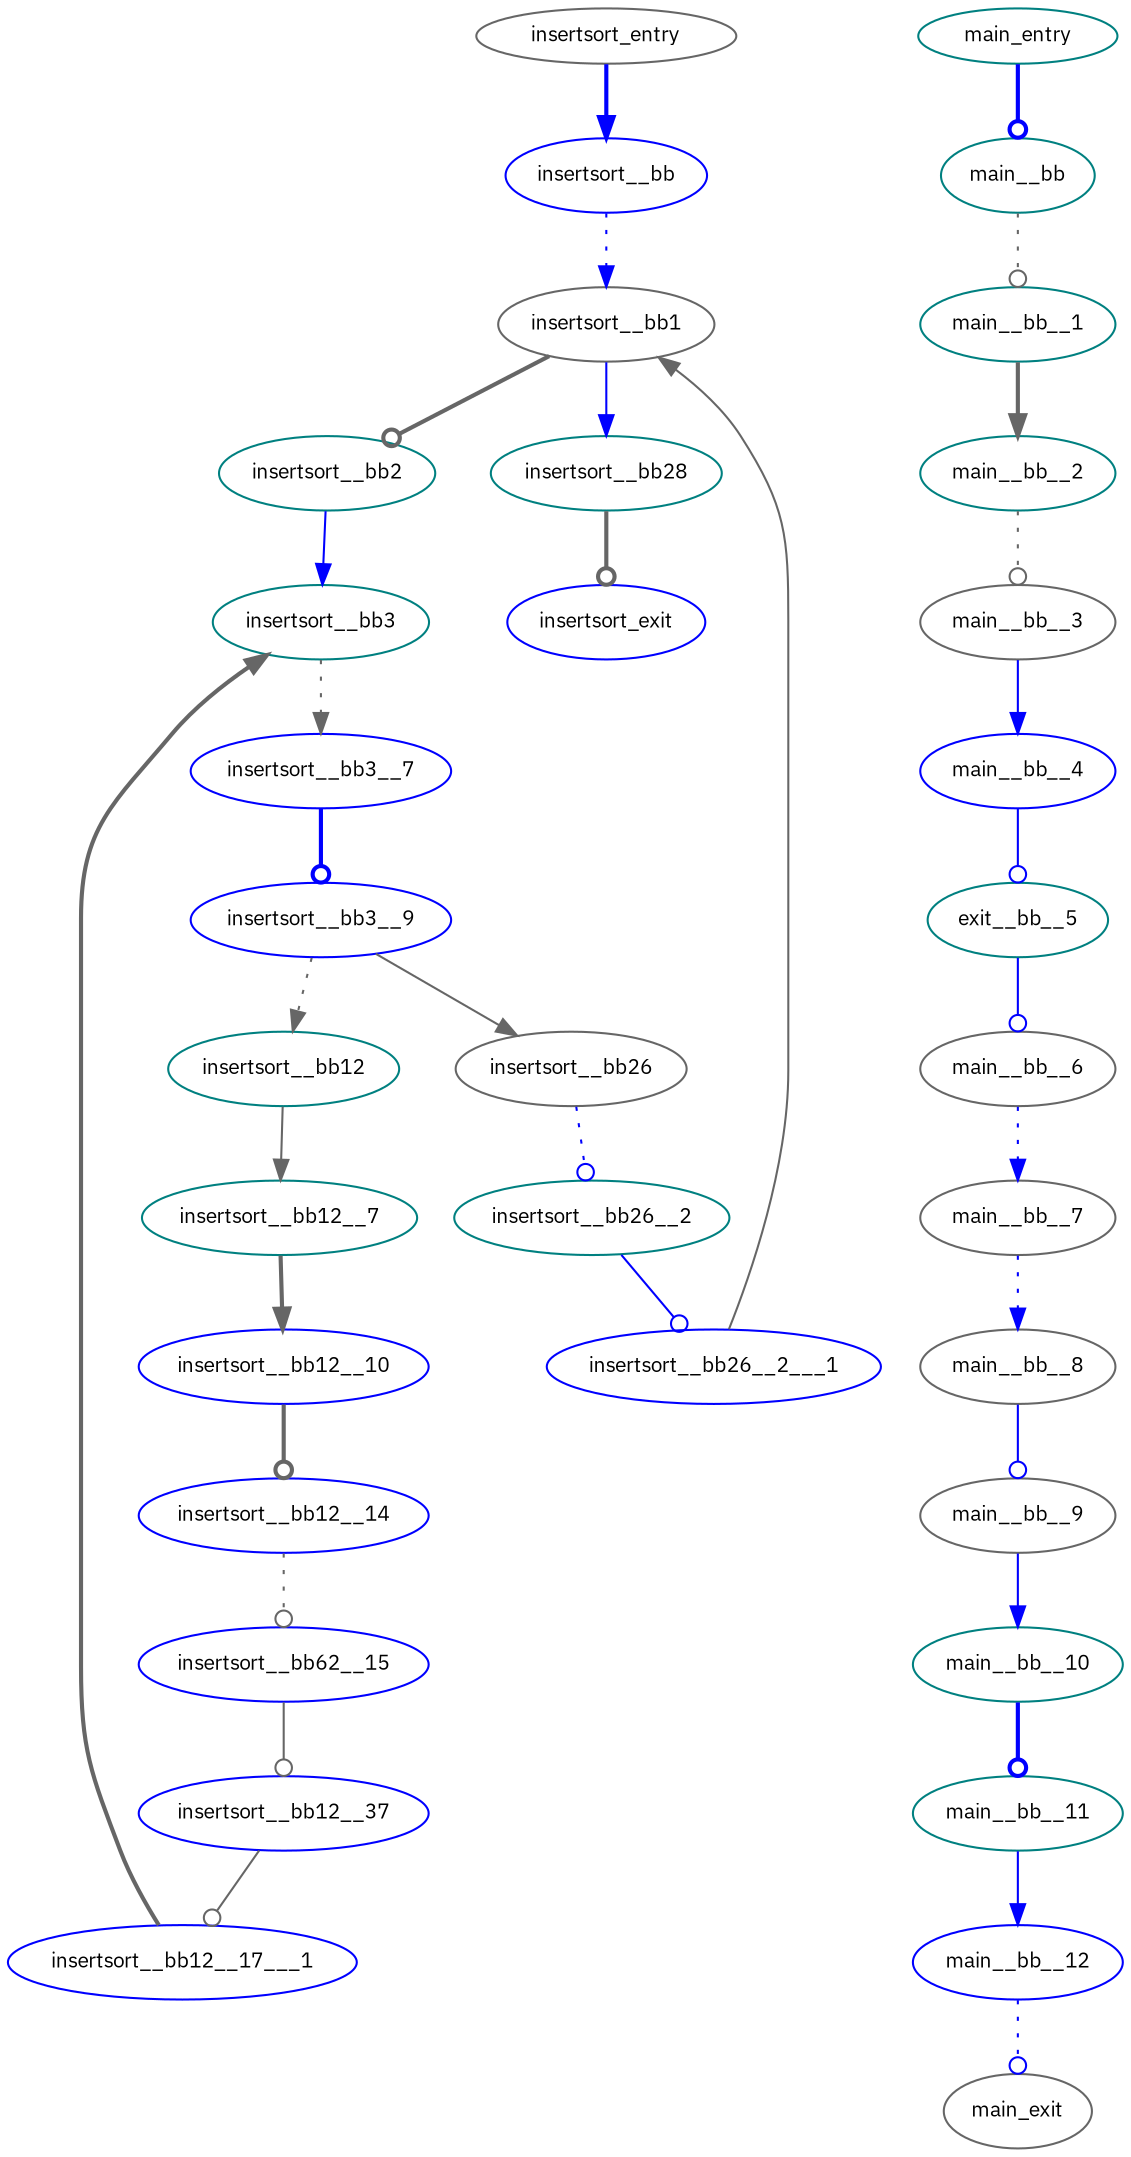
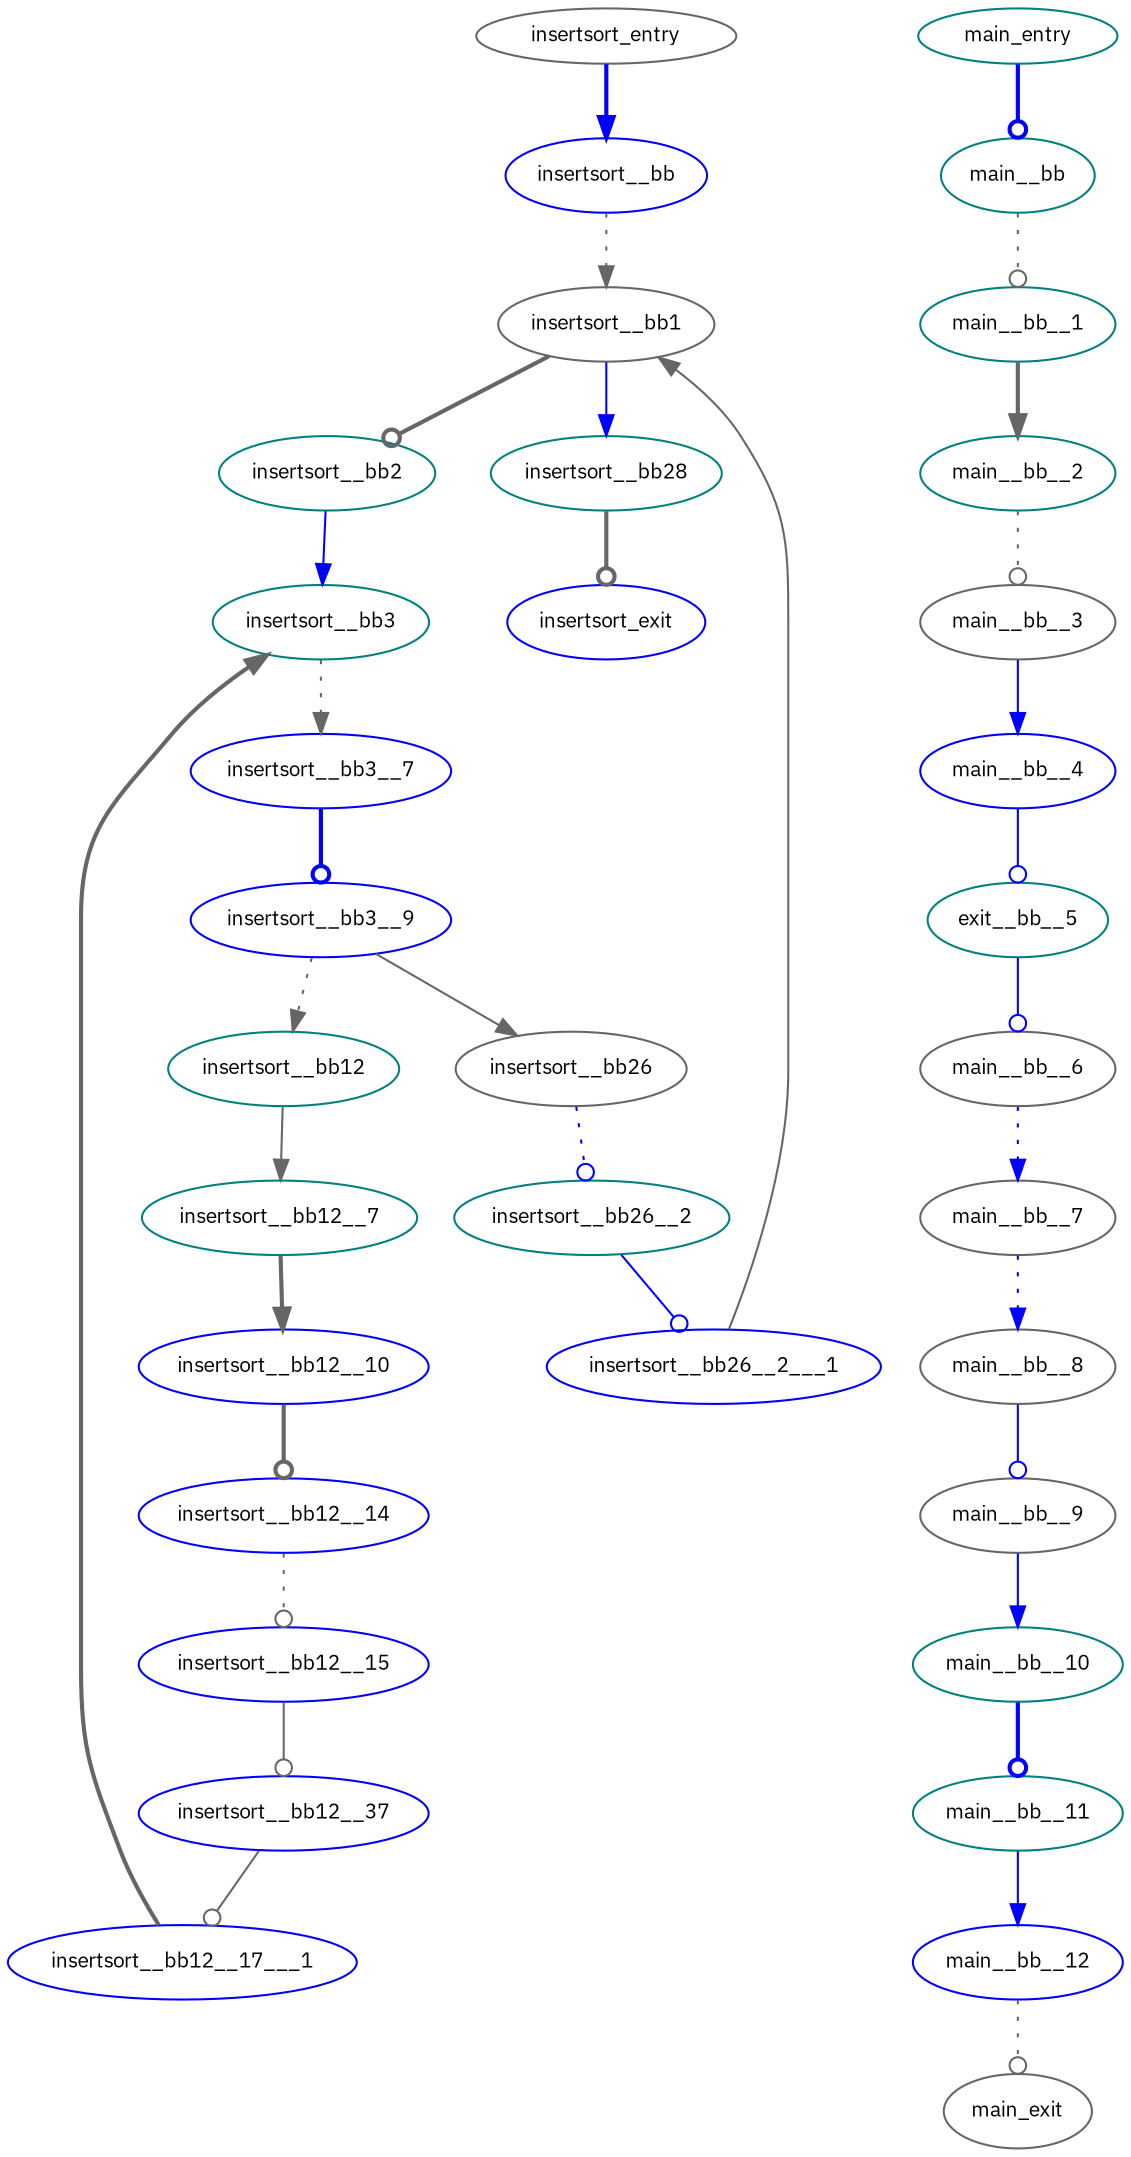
(606, 240) -> (606, 240)
(284, 1665) -> (284, 1665)
(1018, 2029) -> (1018, 2029)
